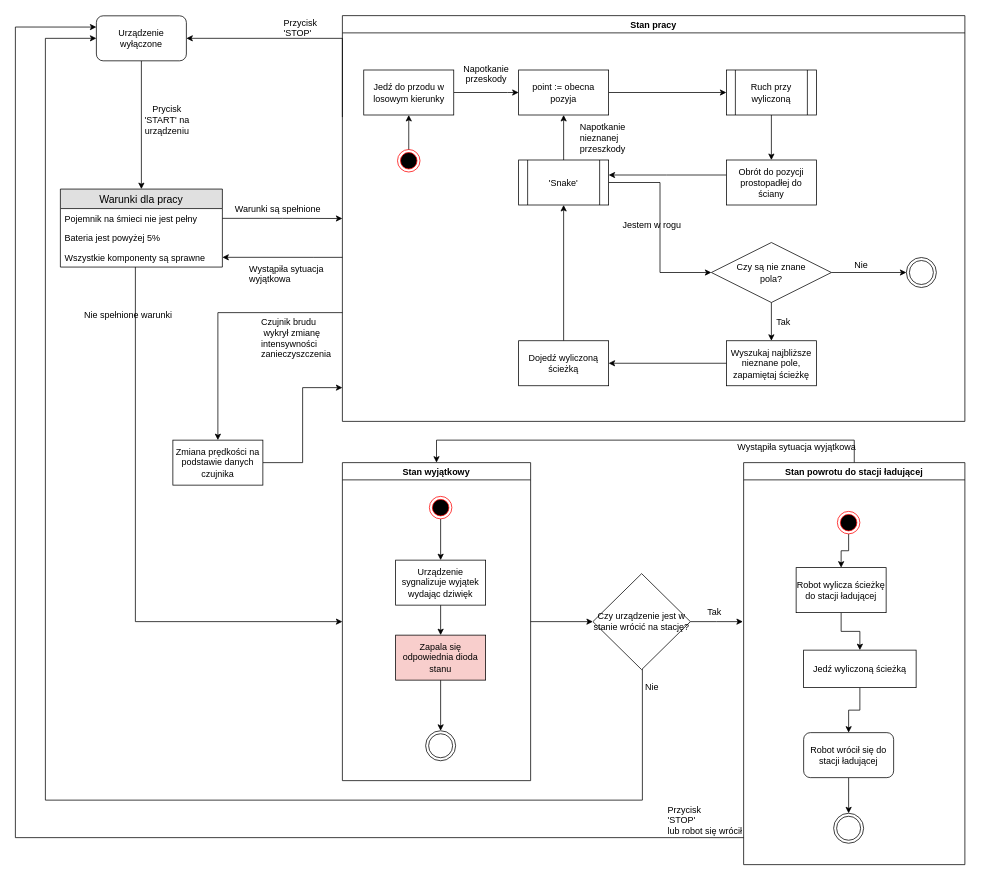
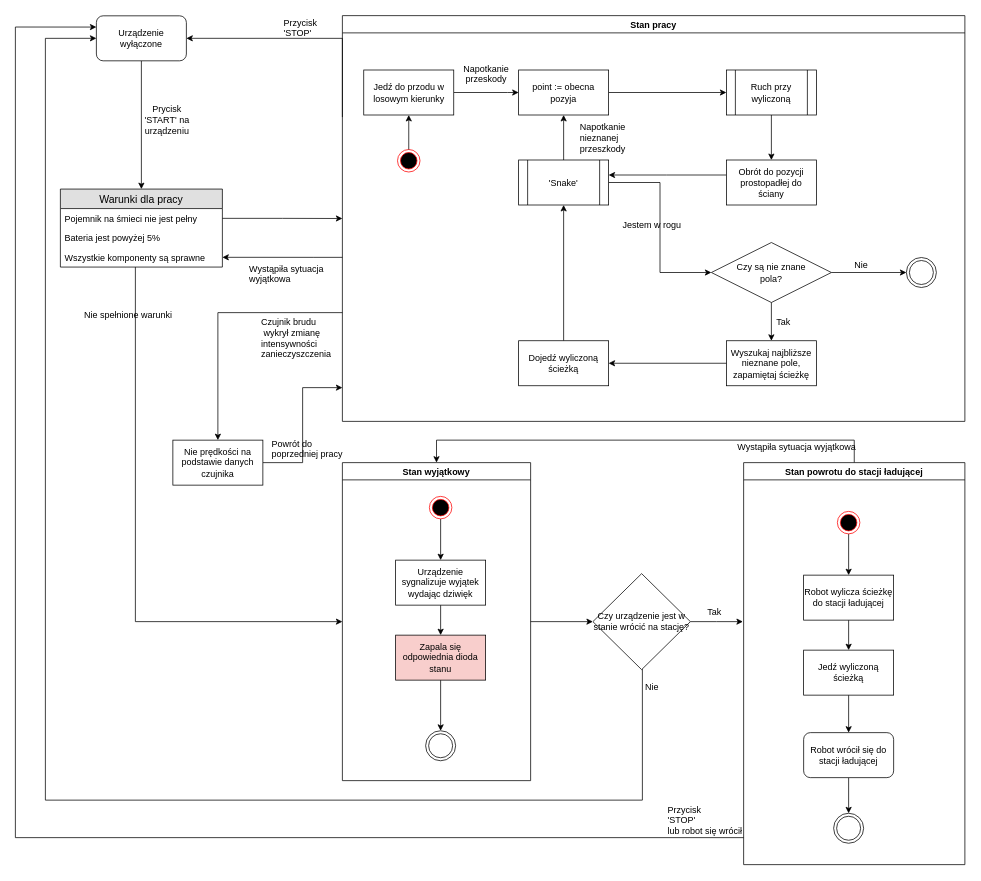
(282, 209) -> none
none -> (312, 447)
(218, 462) -> (218, 462)
(841, 590) -> (849, 597)
(860, 669) -> (849, 672)
